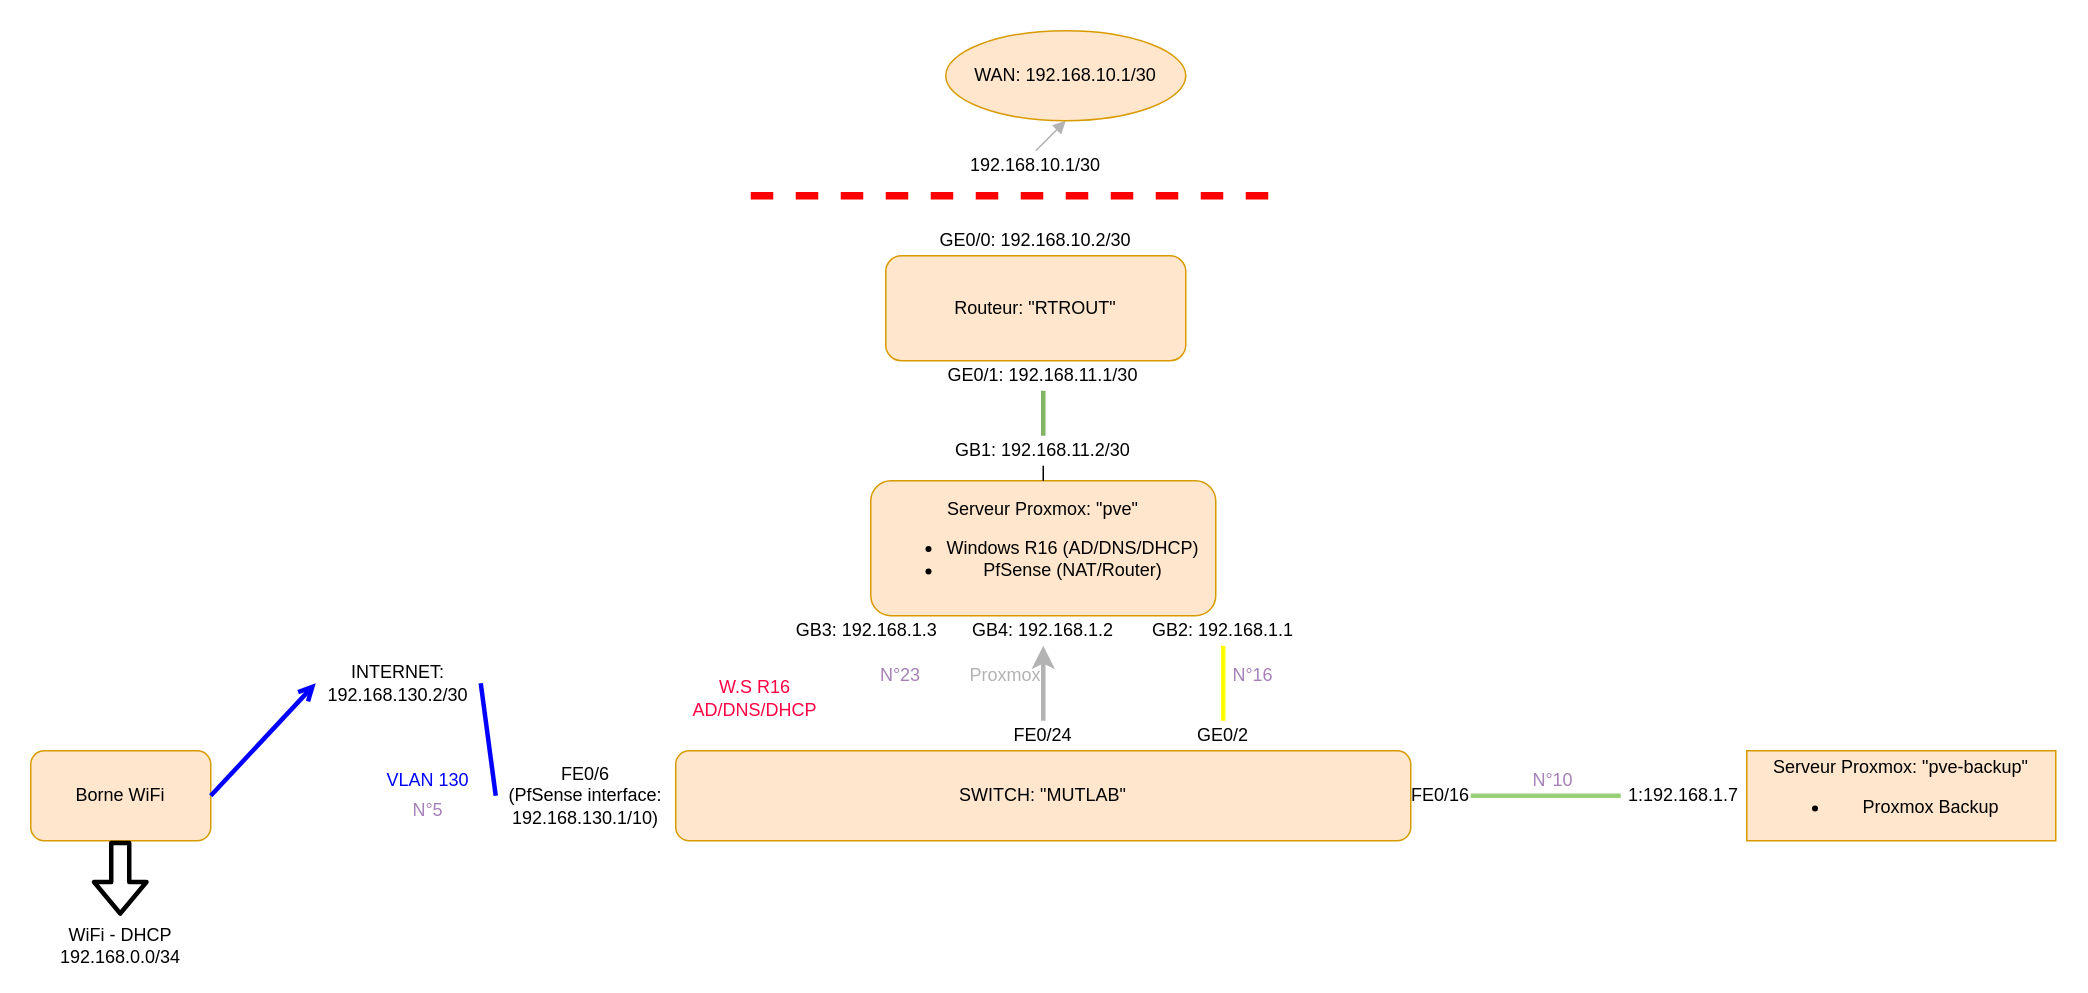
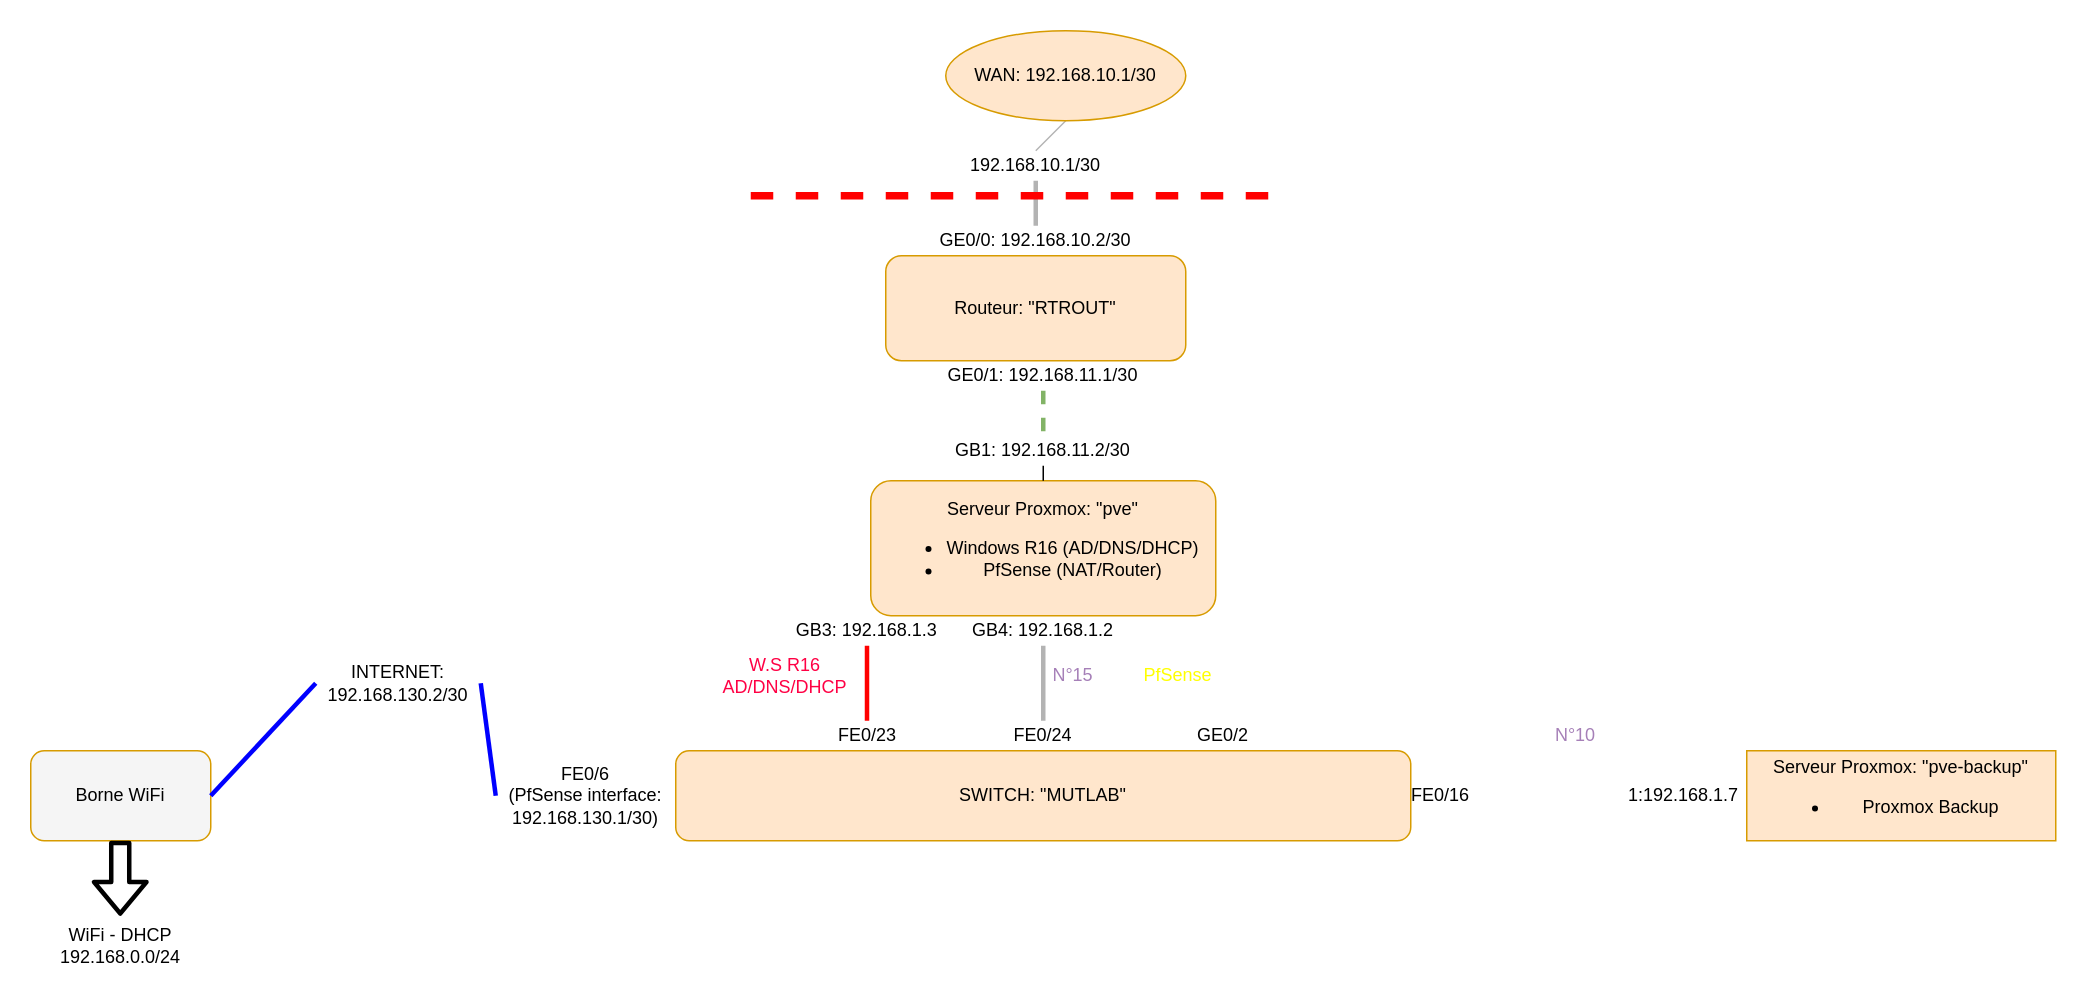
(1056, 131) -> (1060, 126)
none -> (1036, 204)
(1043, 410) -> (1043, 410)
(1223, 631) -> none
(1043, 664) -> (1043, 648)
(901, 676) -> none
(1006, 676) -> none
none -> (1073, 676)
none -> (1178, 676)
(1253, 676) -> none
none -> (867, 684)
(1223, 684) -> none
(307, 693) -> (310, 689)
(755, 698) -> (785, 676)
none -> (867, 736)
(428, 781) -> none
(1553, 781) -> (1576, 736)
(121, 796) -> (121, 796)
(586, 796) -> (586, 796)
(1546, 796) -> none
(428, 811) -> none
(121, 946) -> (121, 946)
